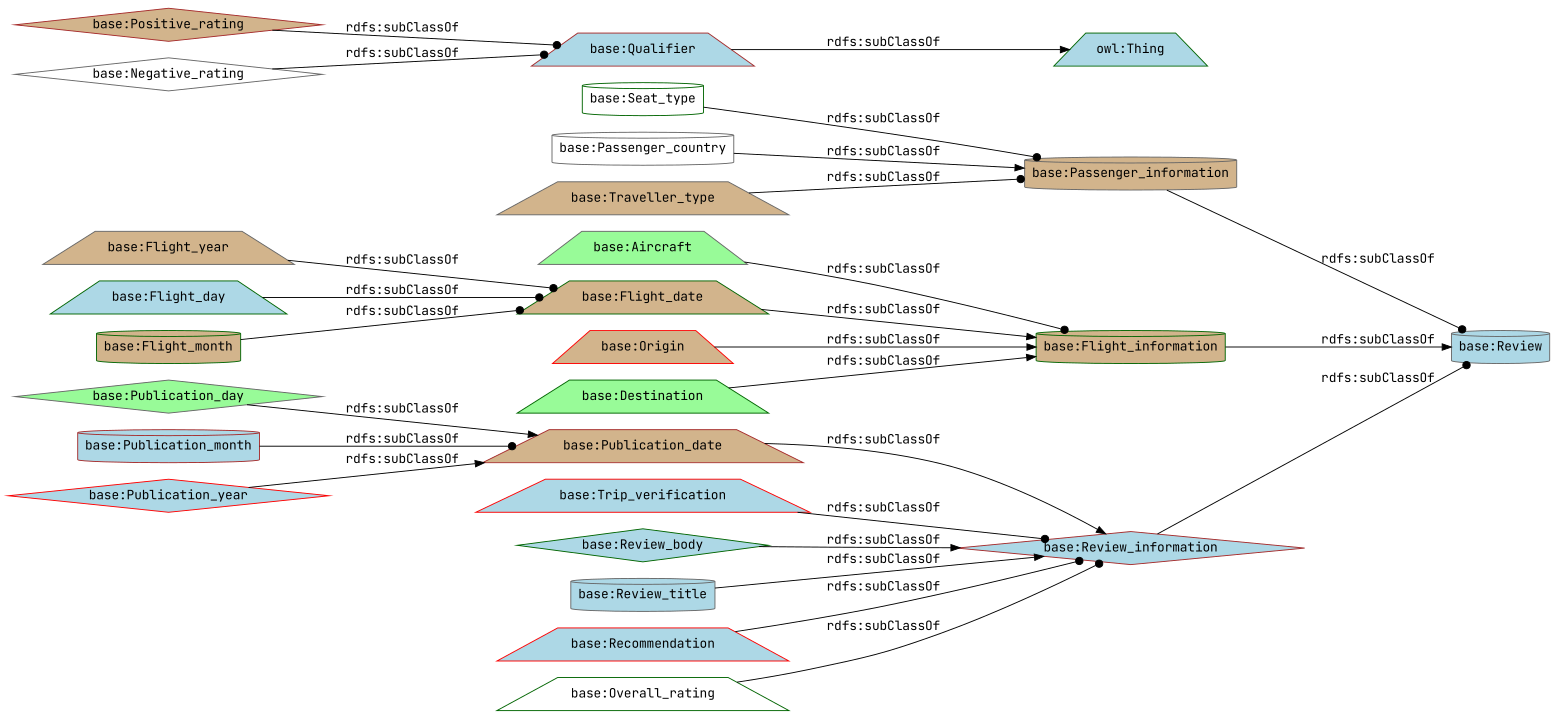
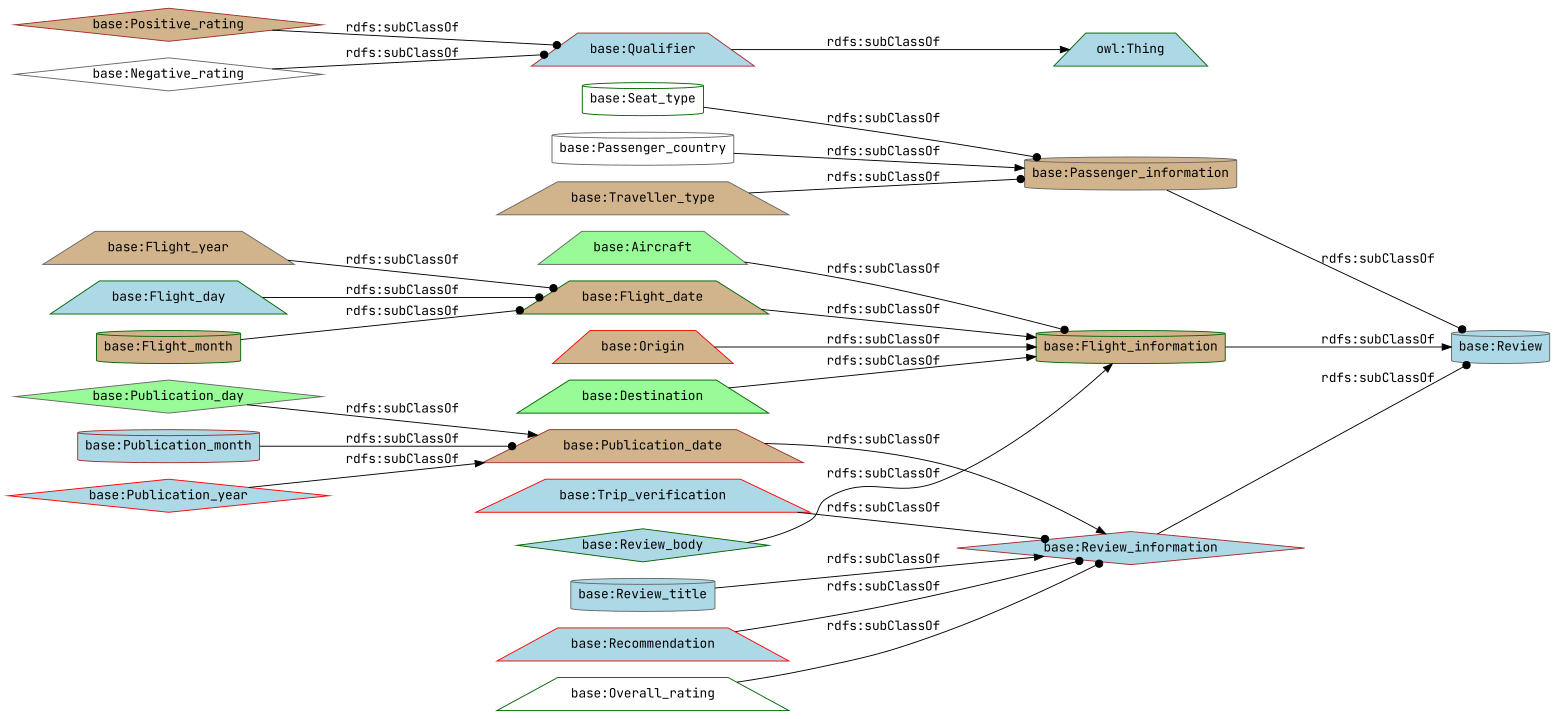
(855, 547) -> (934, 483)
